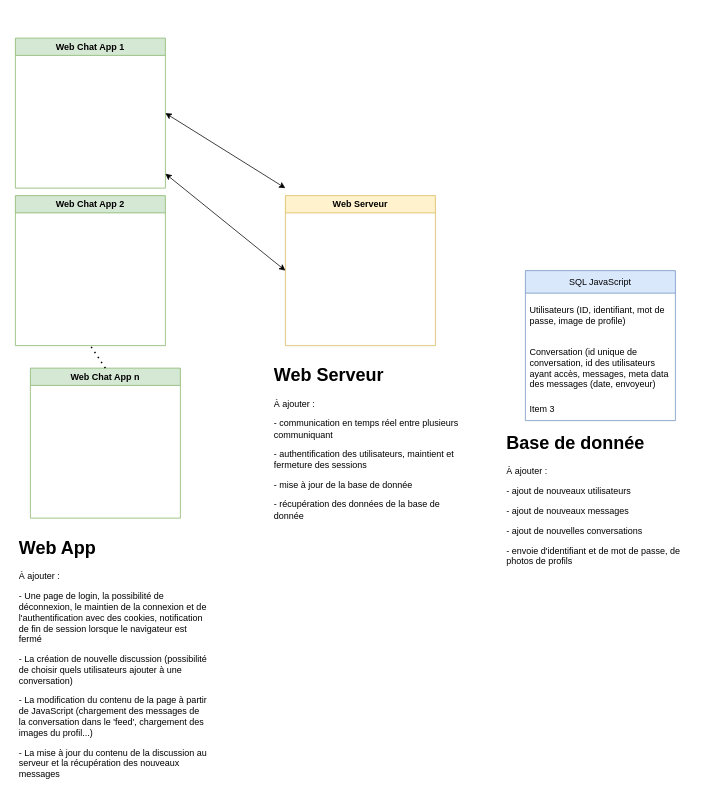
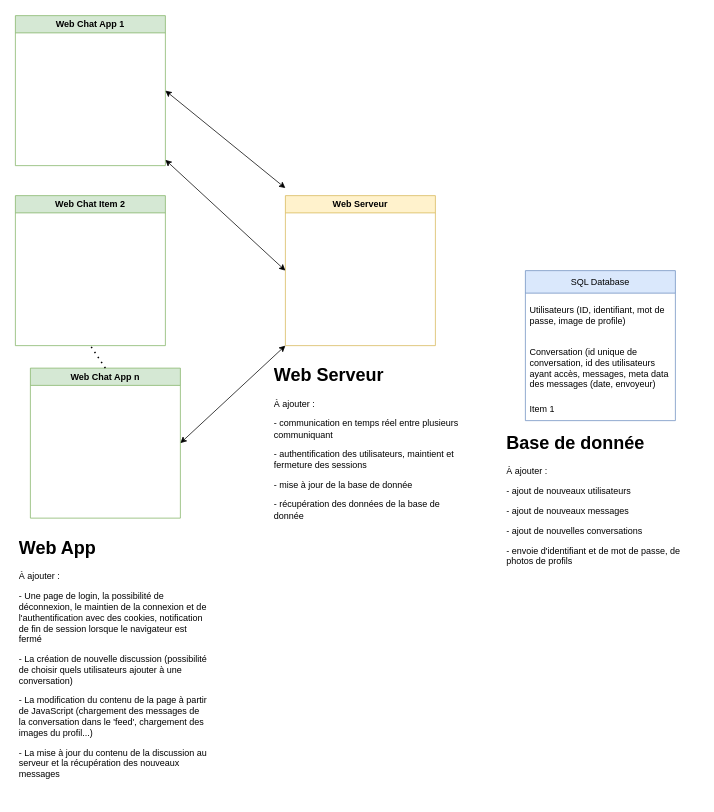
(90, 113) -> (90, 90)
(90, 204) -> (90, 204)
(600, 282) -> (600, 282)
none -> (233, 394)
(544, 409) -> (544, 409)
